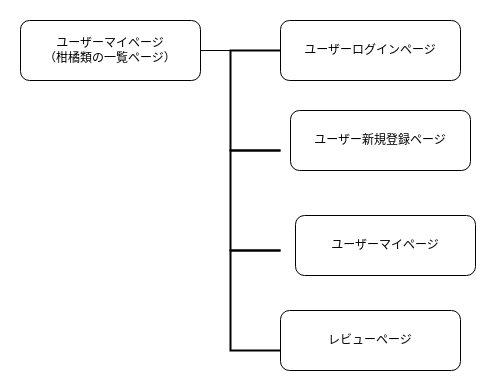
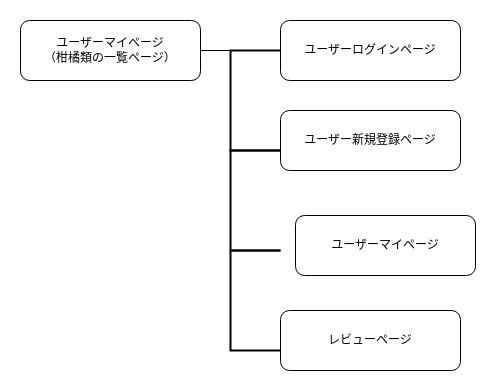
(381, 141) -> (371, 141)
